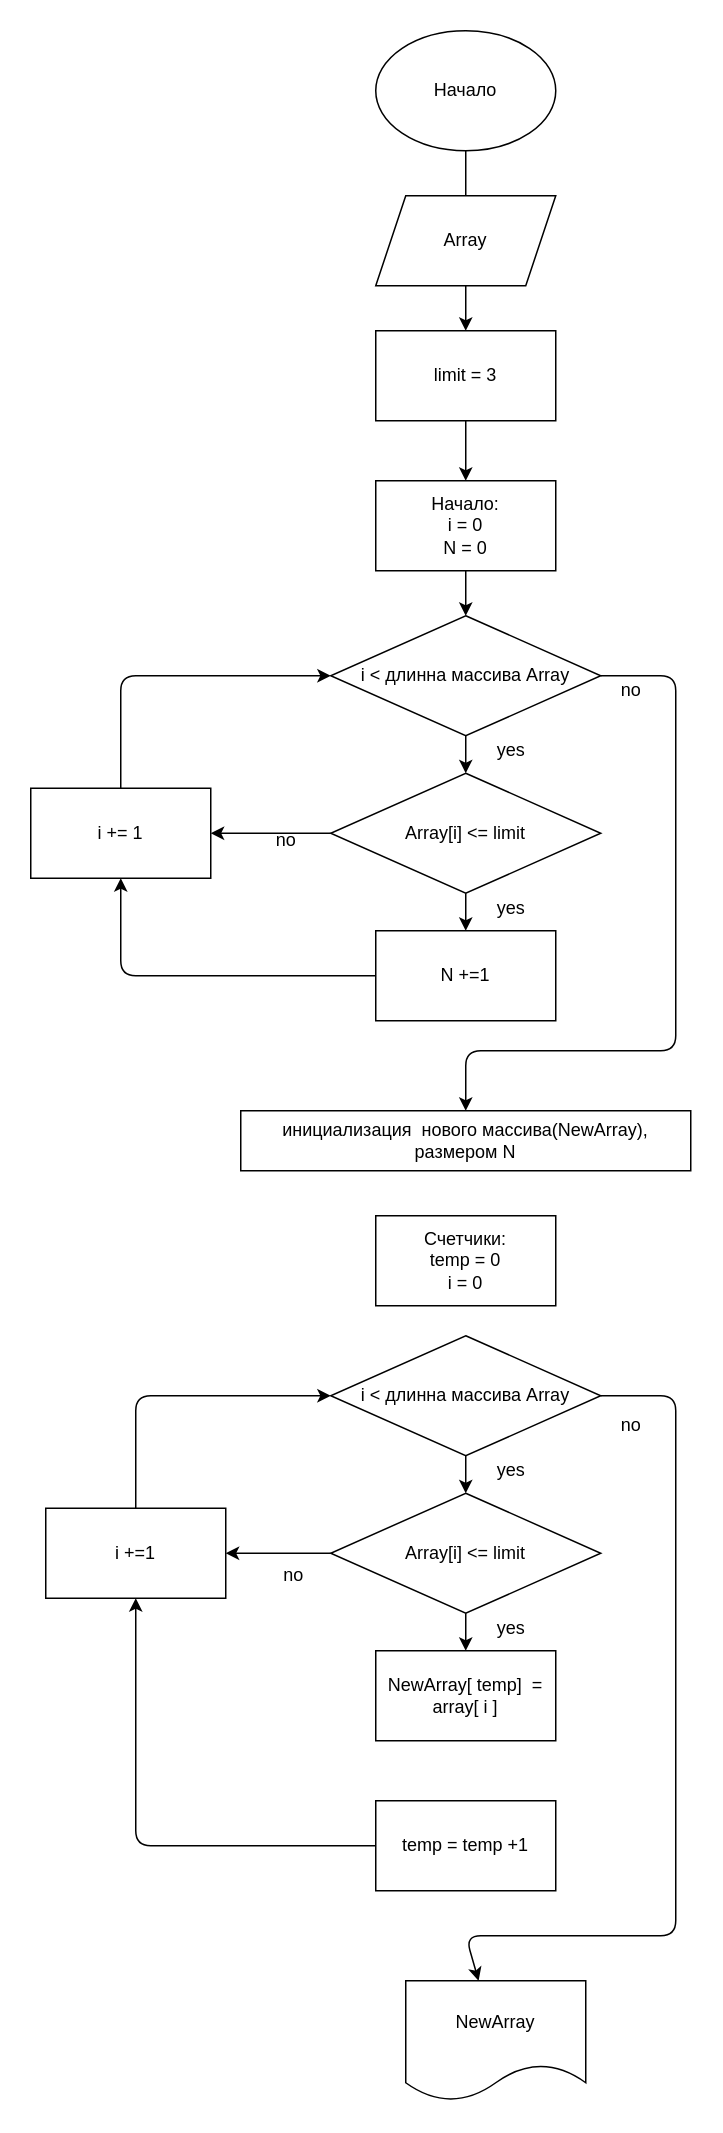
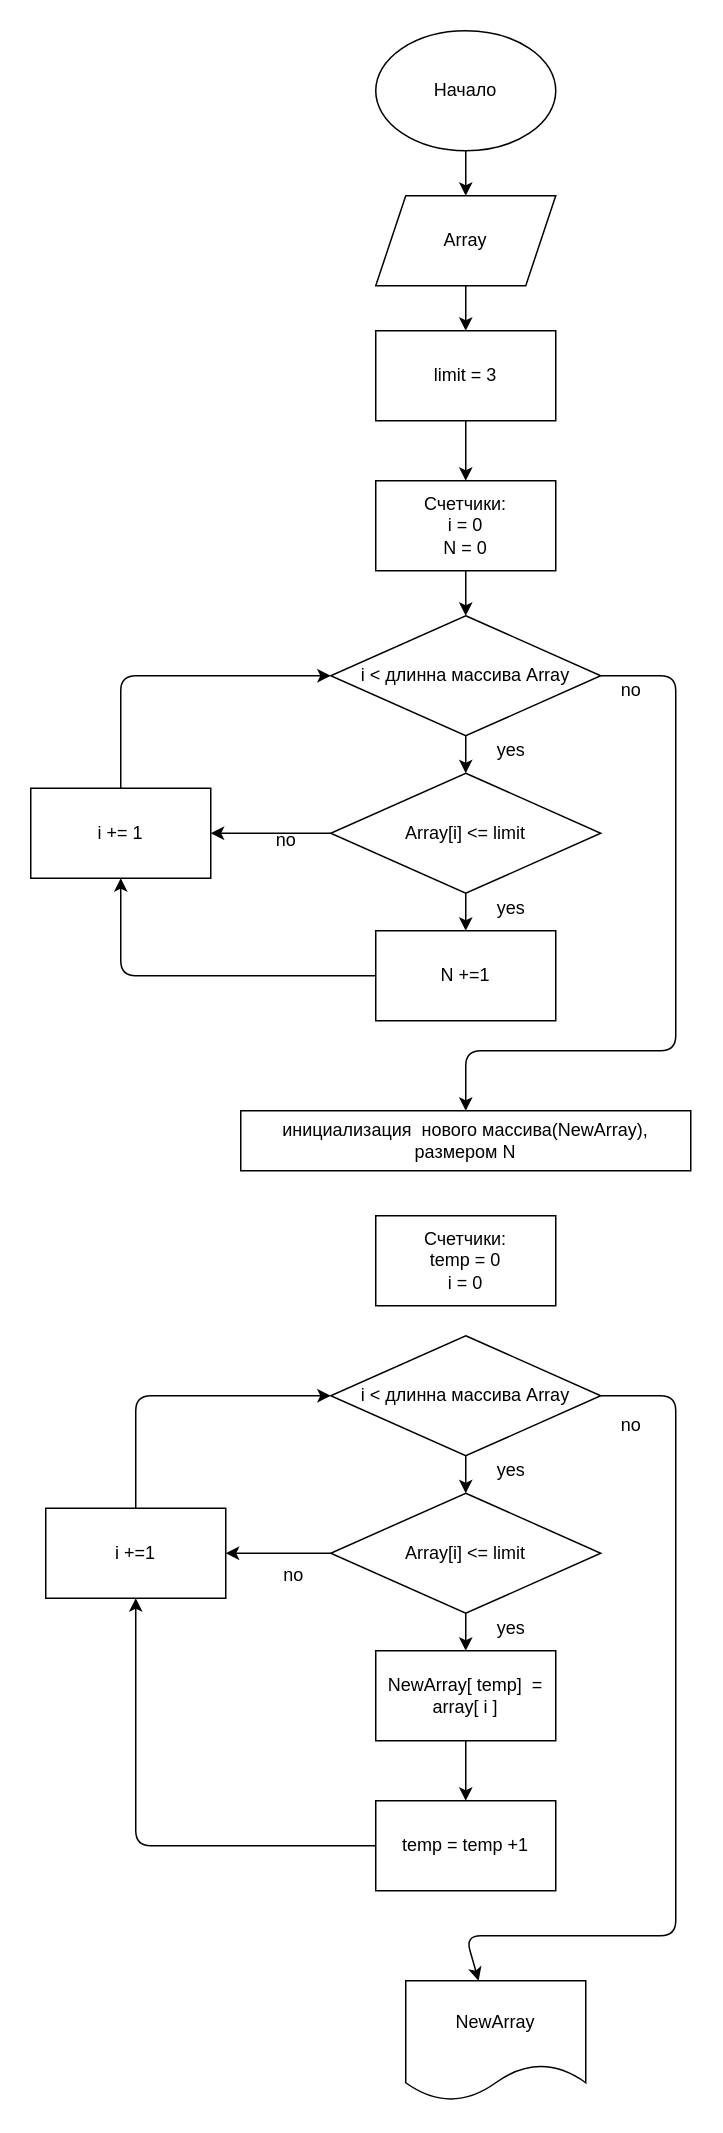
(466, 188) -> (466, 184)
(466, 526) -> (466, 526)
none -> (466, 1766)
